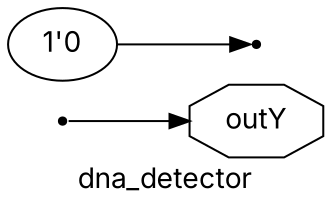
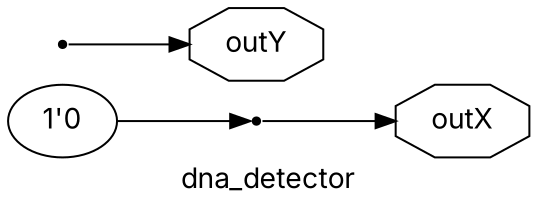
none -> (463, 121)
